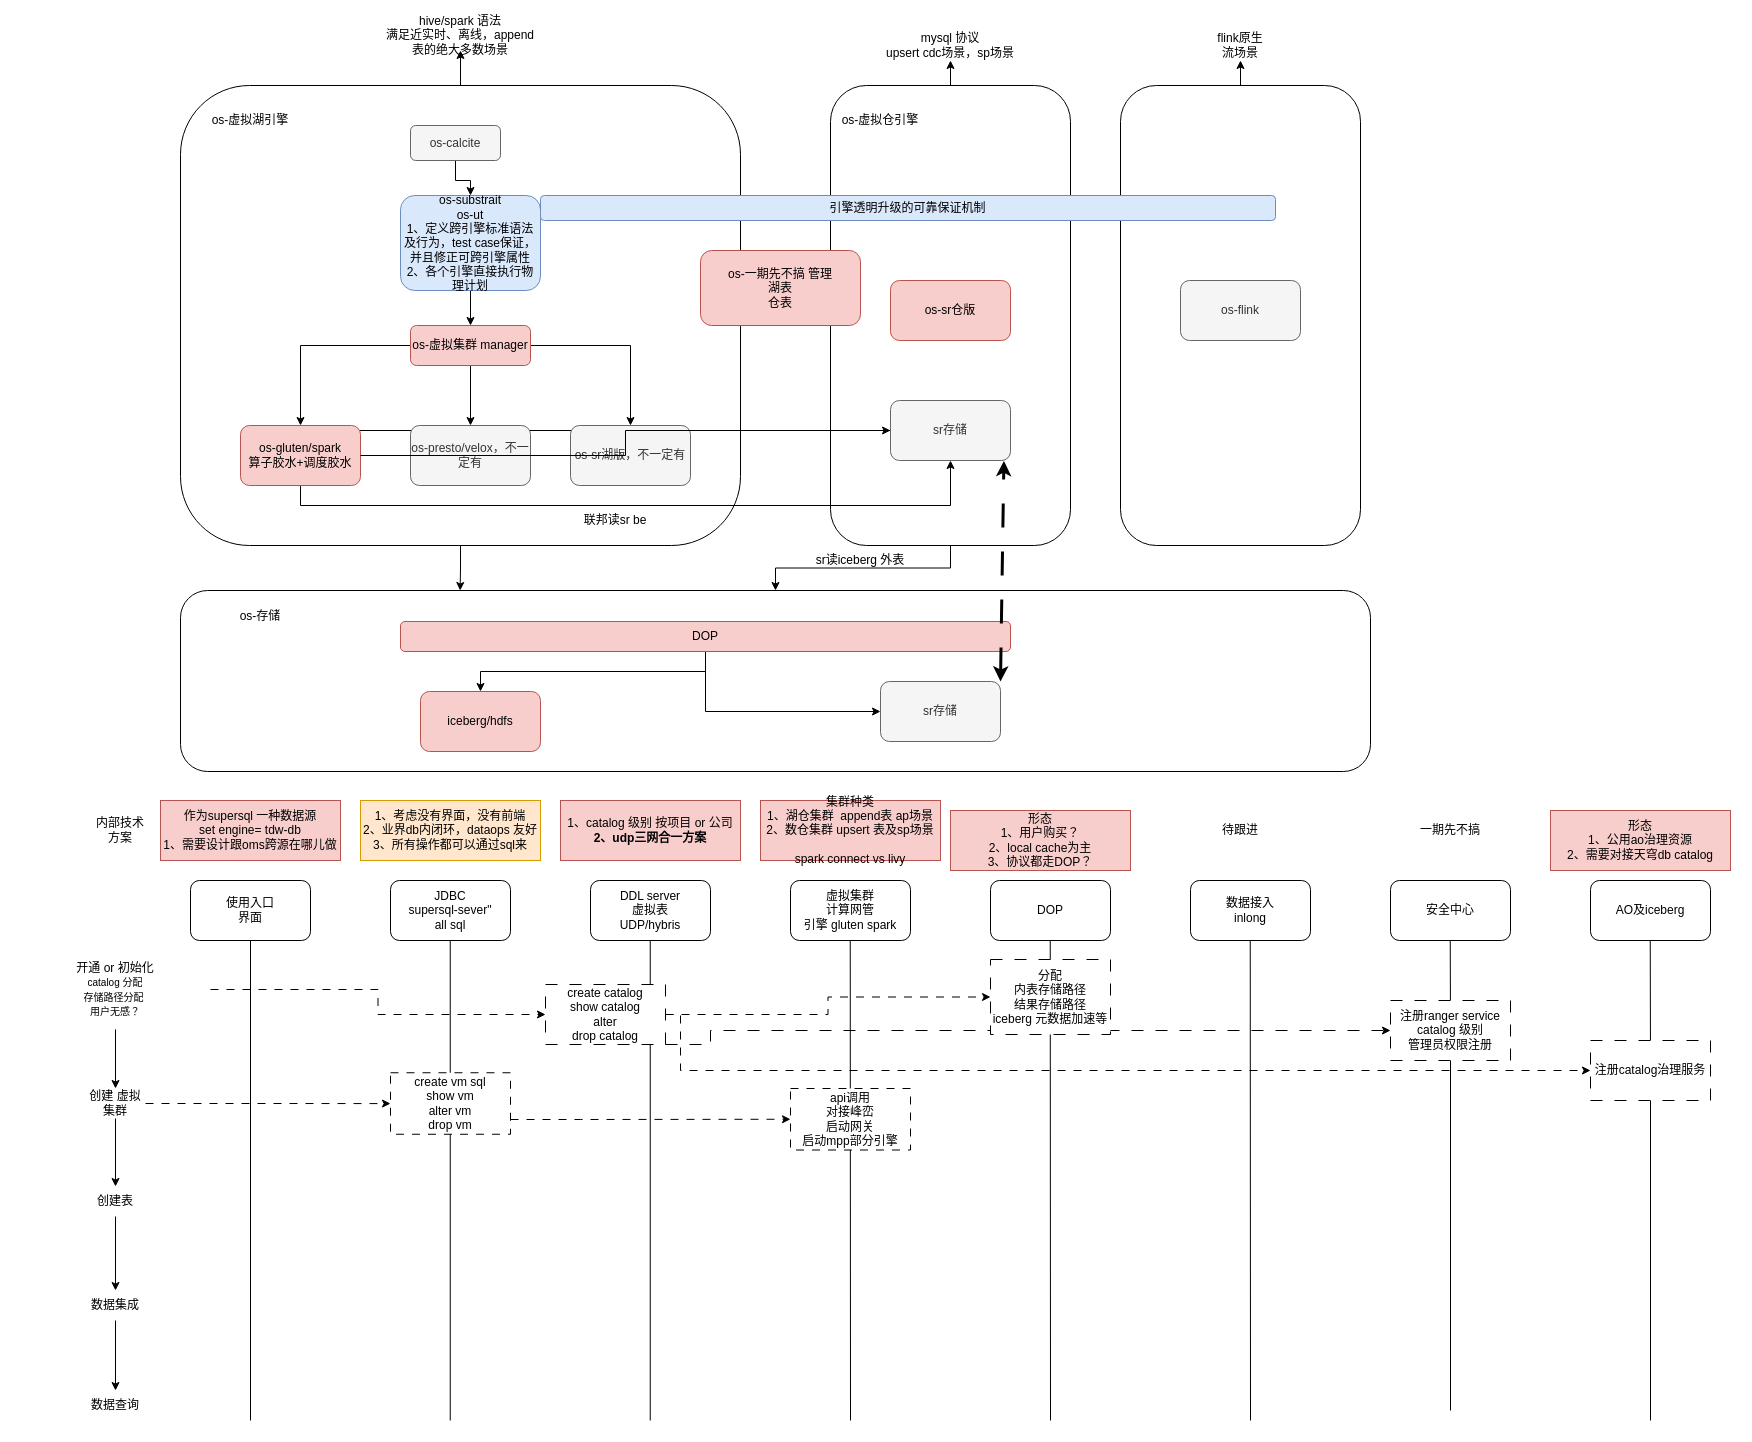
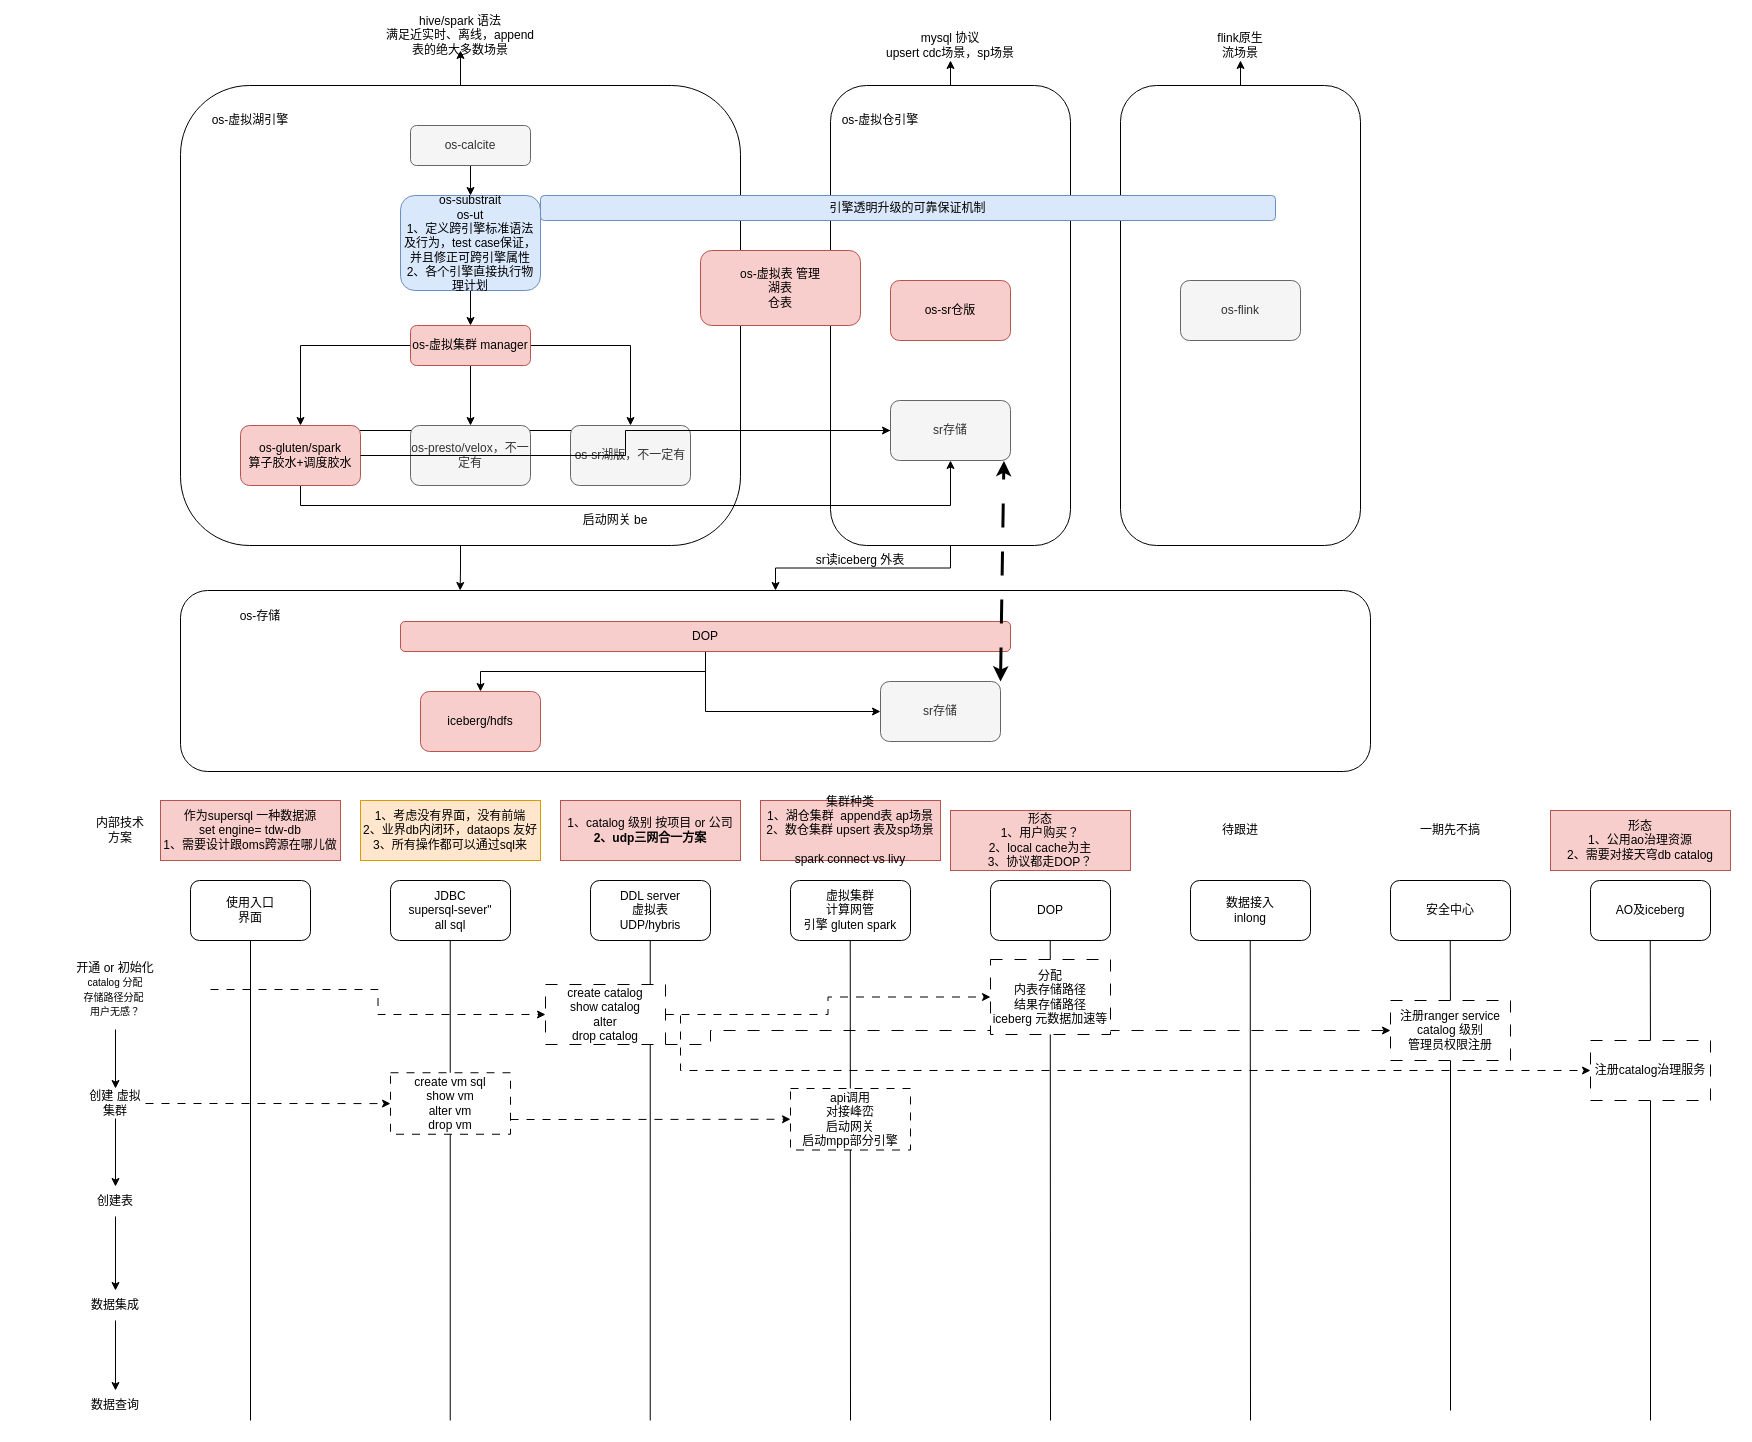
(456, 143) -> (471, 146)
(781, 289) -> (781, 289)
(616, 521) -> (616, 521)
